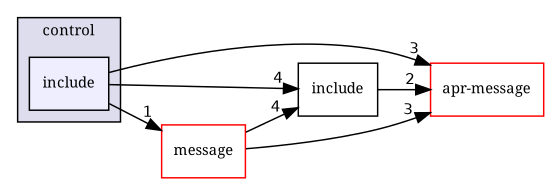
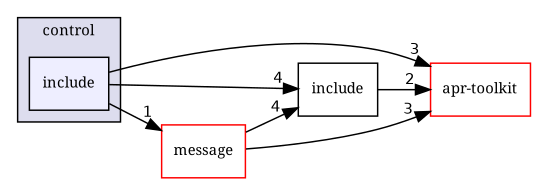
(487, 90) -> (481, 90)
